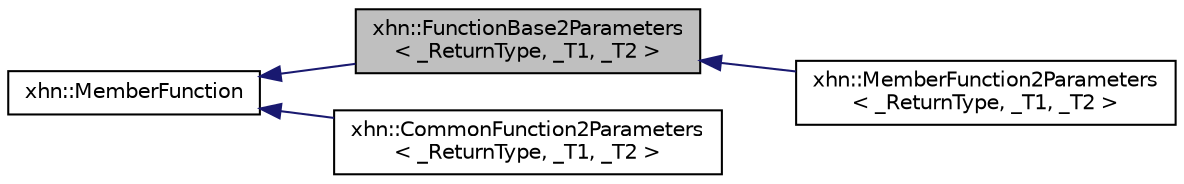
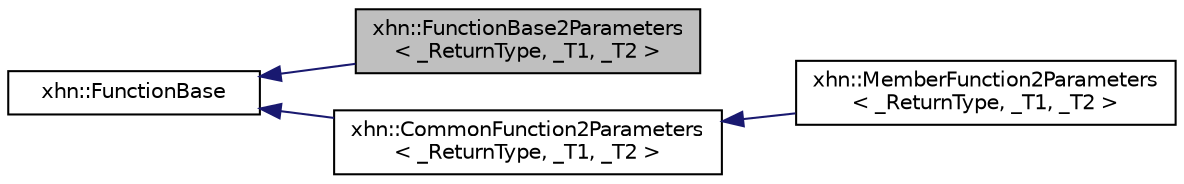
(758, 67) -> (769, 116)
(134, 93) -> (134, 93)
